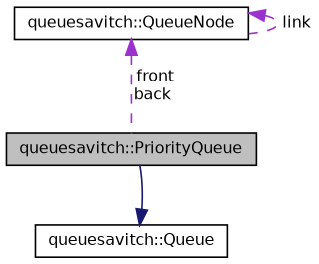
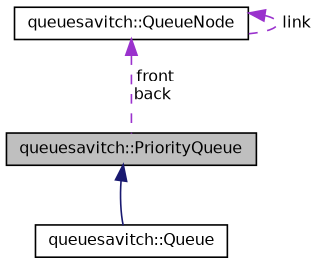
(142, 187) -> (121, 203)
